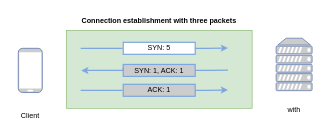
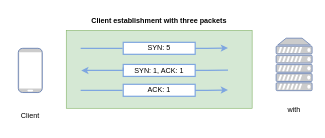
(159, 21) -> (159, 21)
(159, 70) -> (159, 70)
(159, 90) -> (159, 90)
